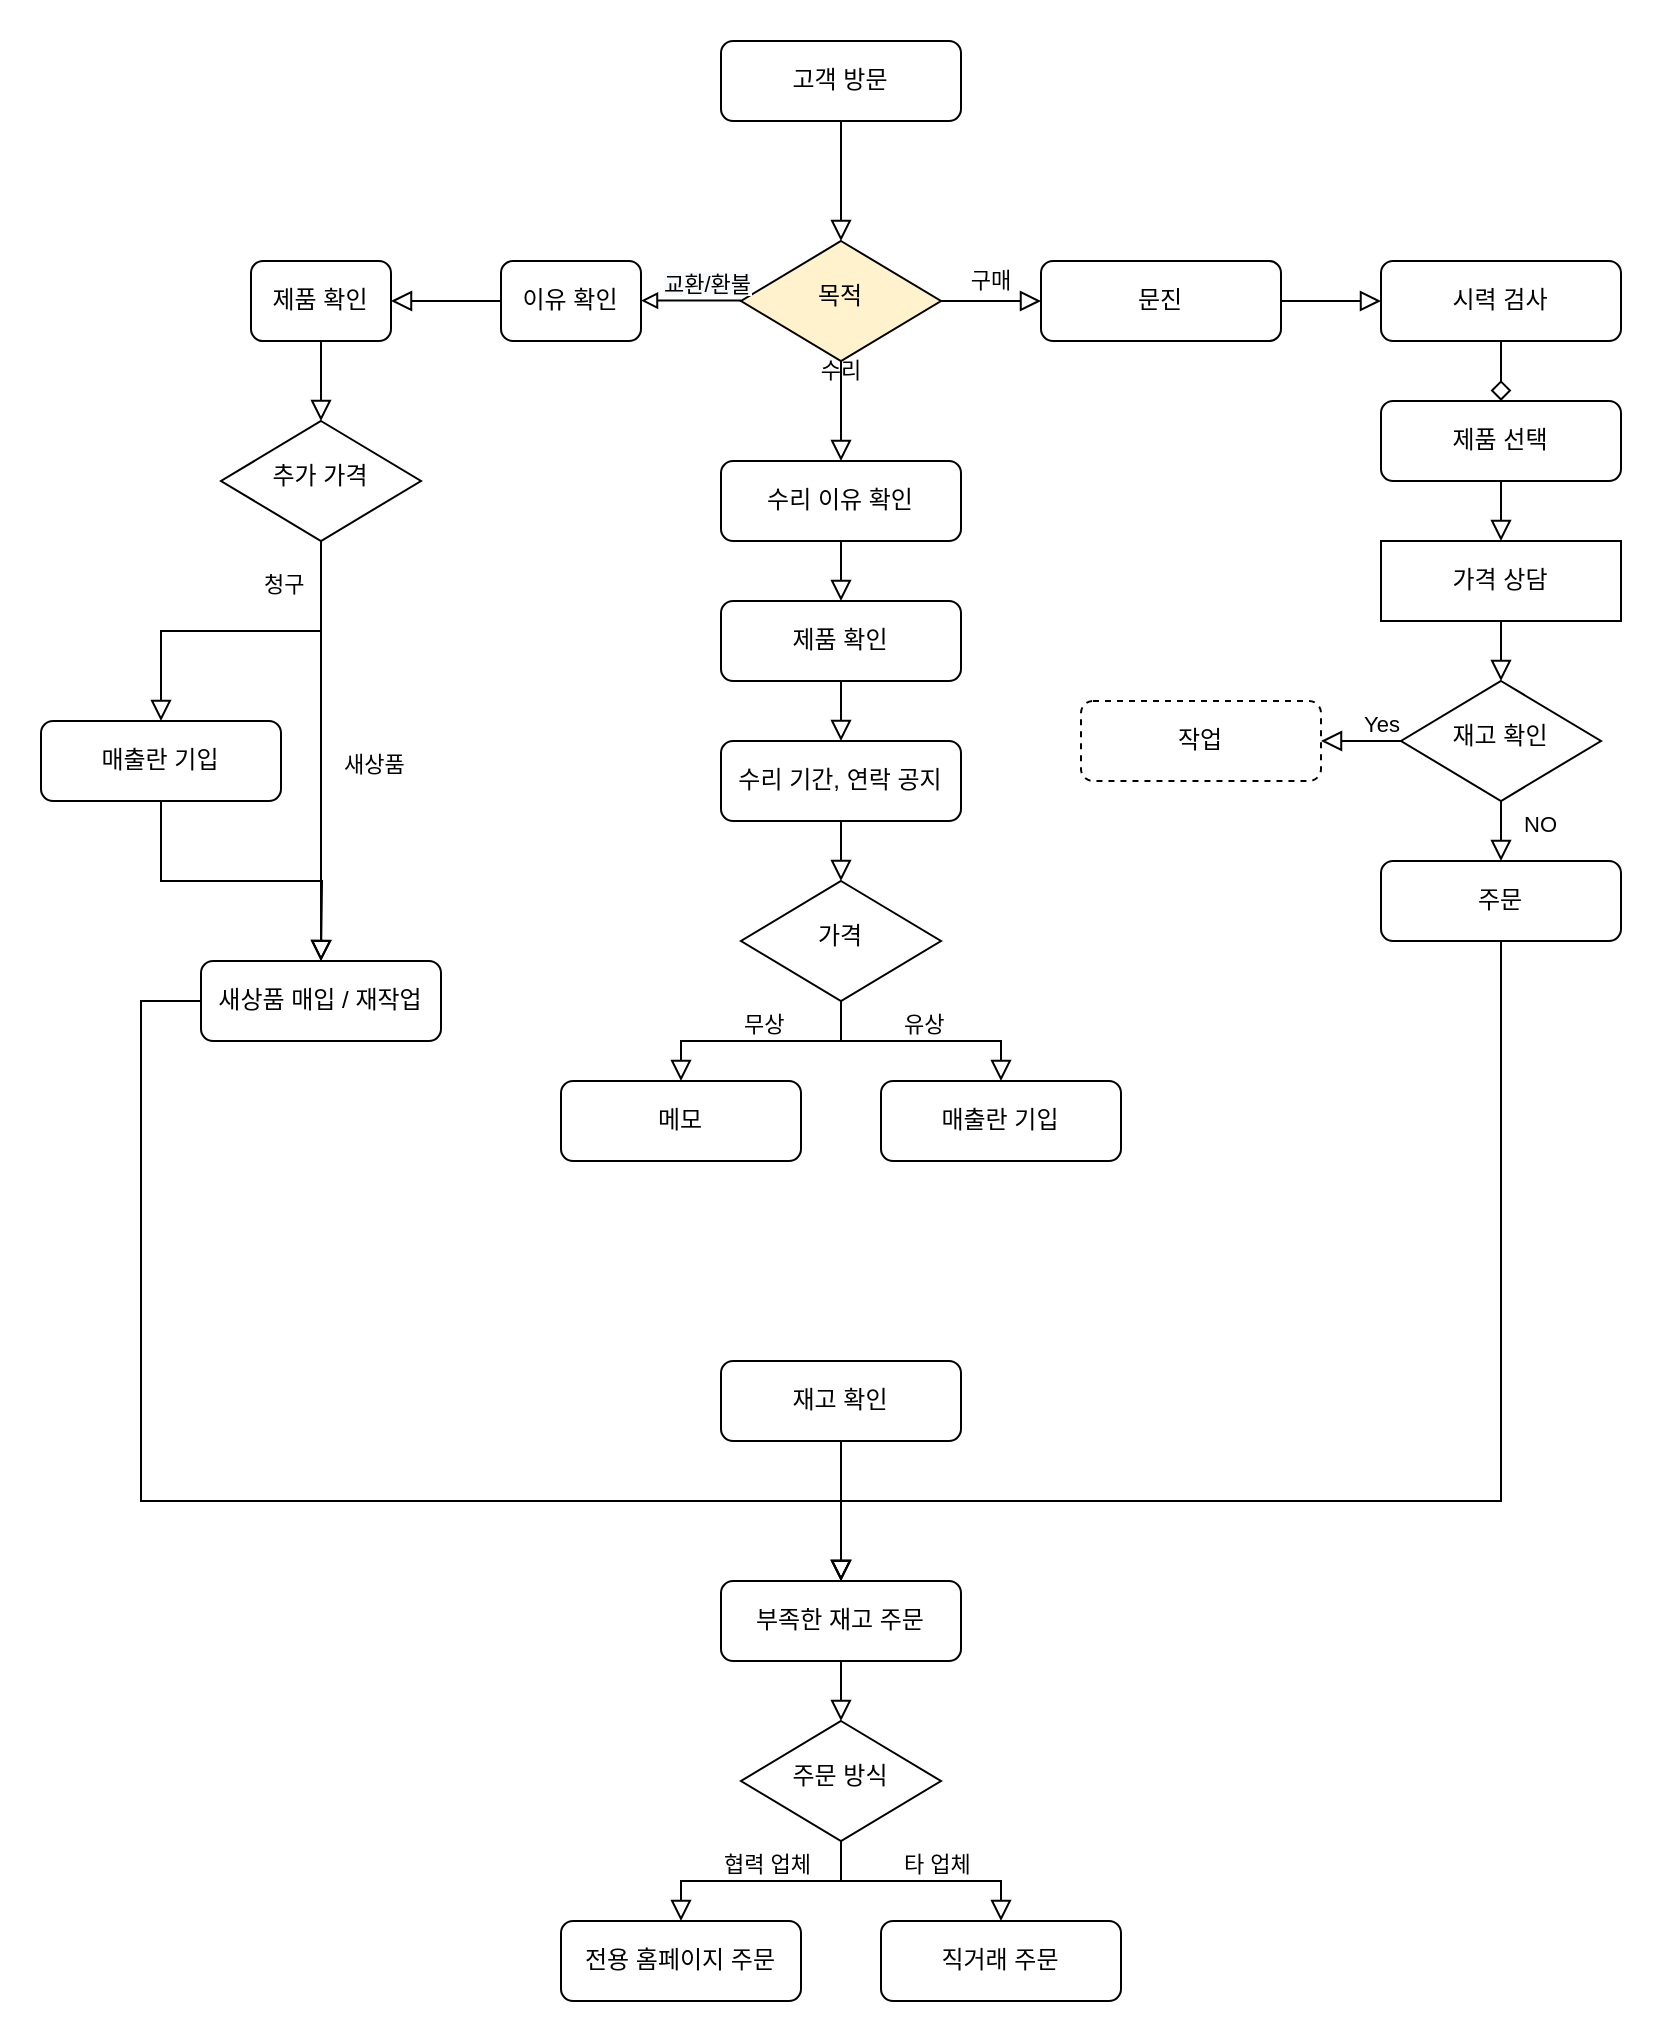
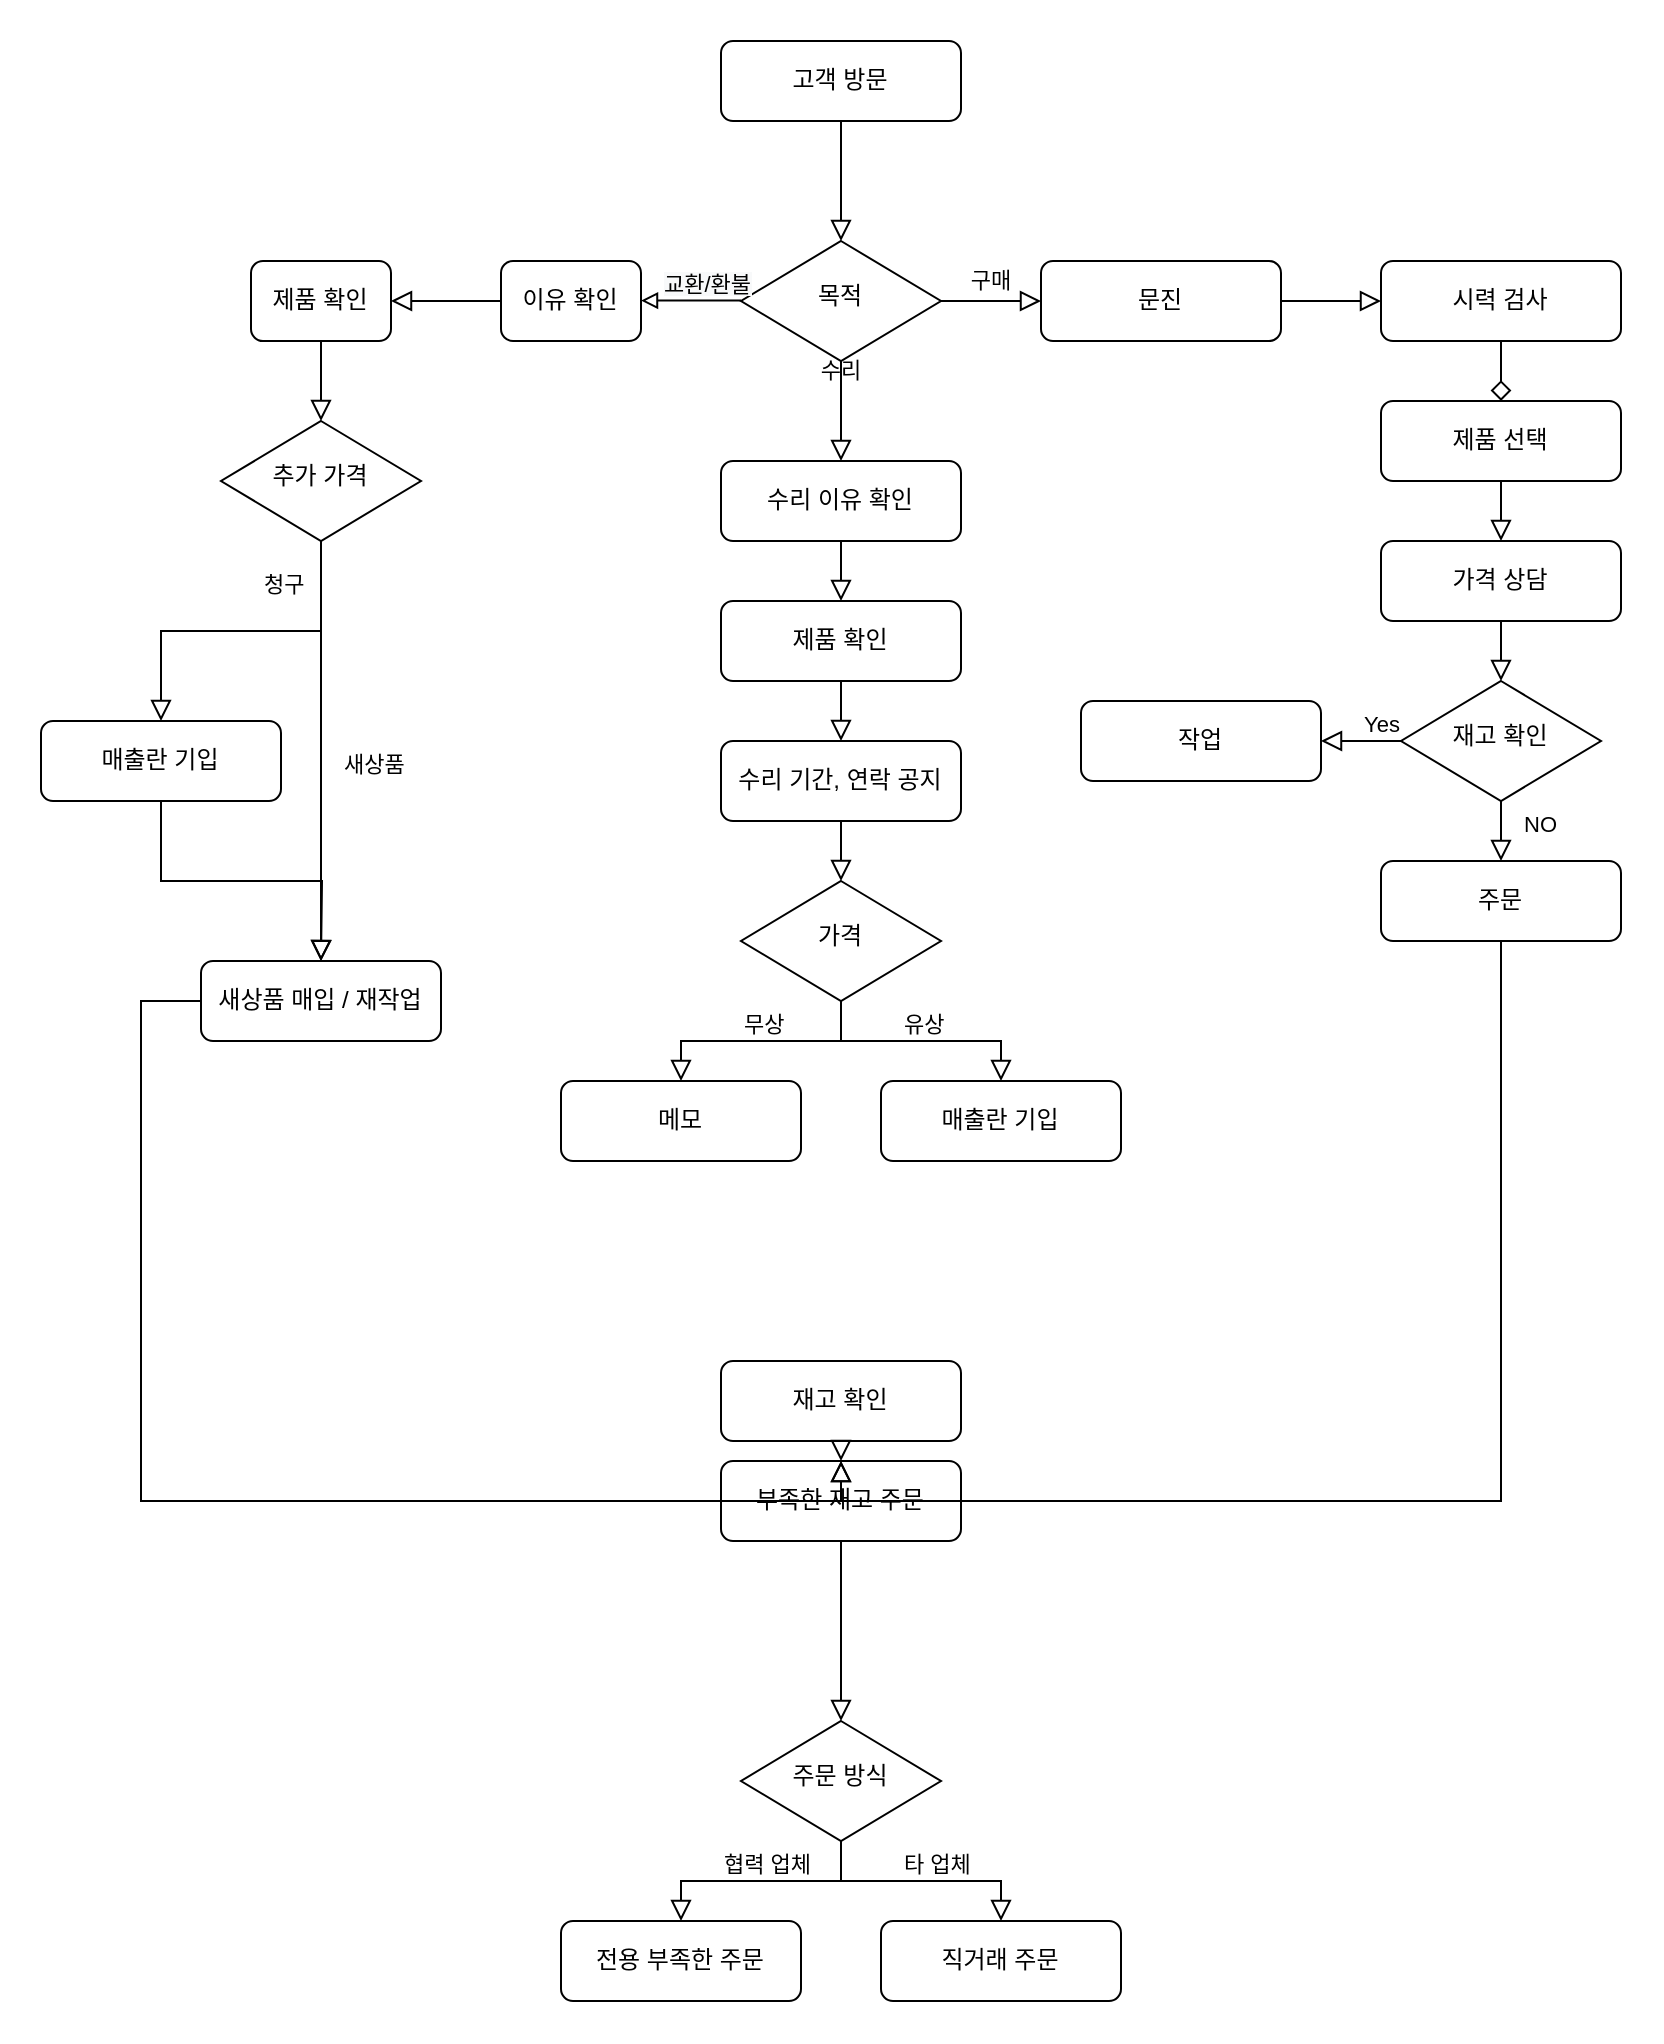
(841, 301) -> (841, 301)
(1501, 581) -> (1501, 581)
(1201, 741) -> (1201, 741)
(841, 1621) -> (841, 1501)
(681, 1961) -> (681, 1961)
